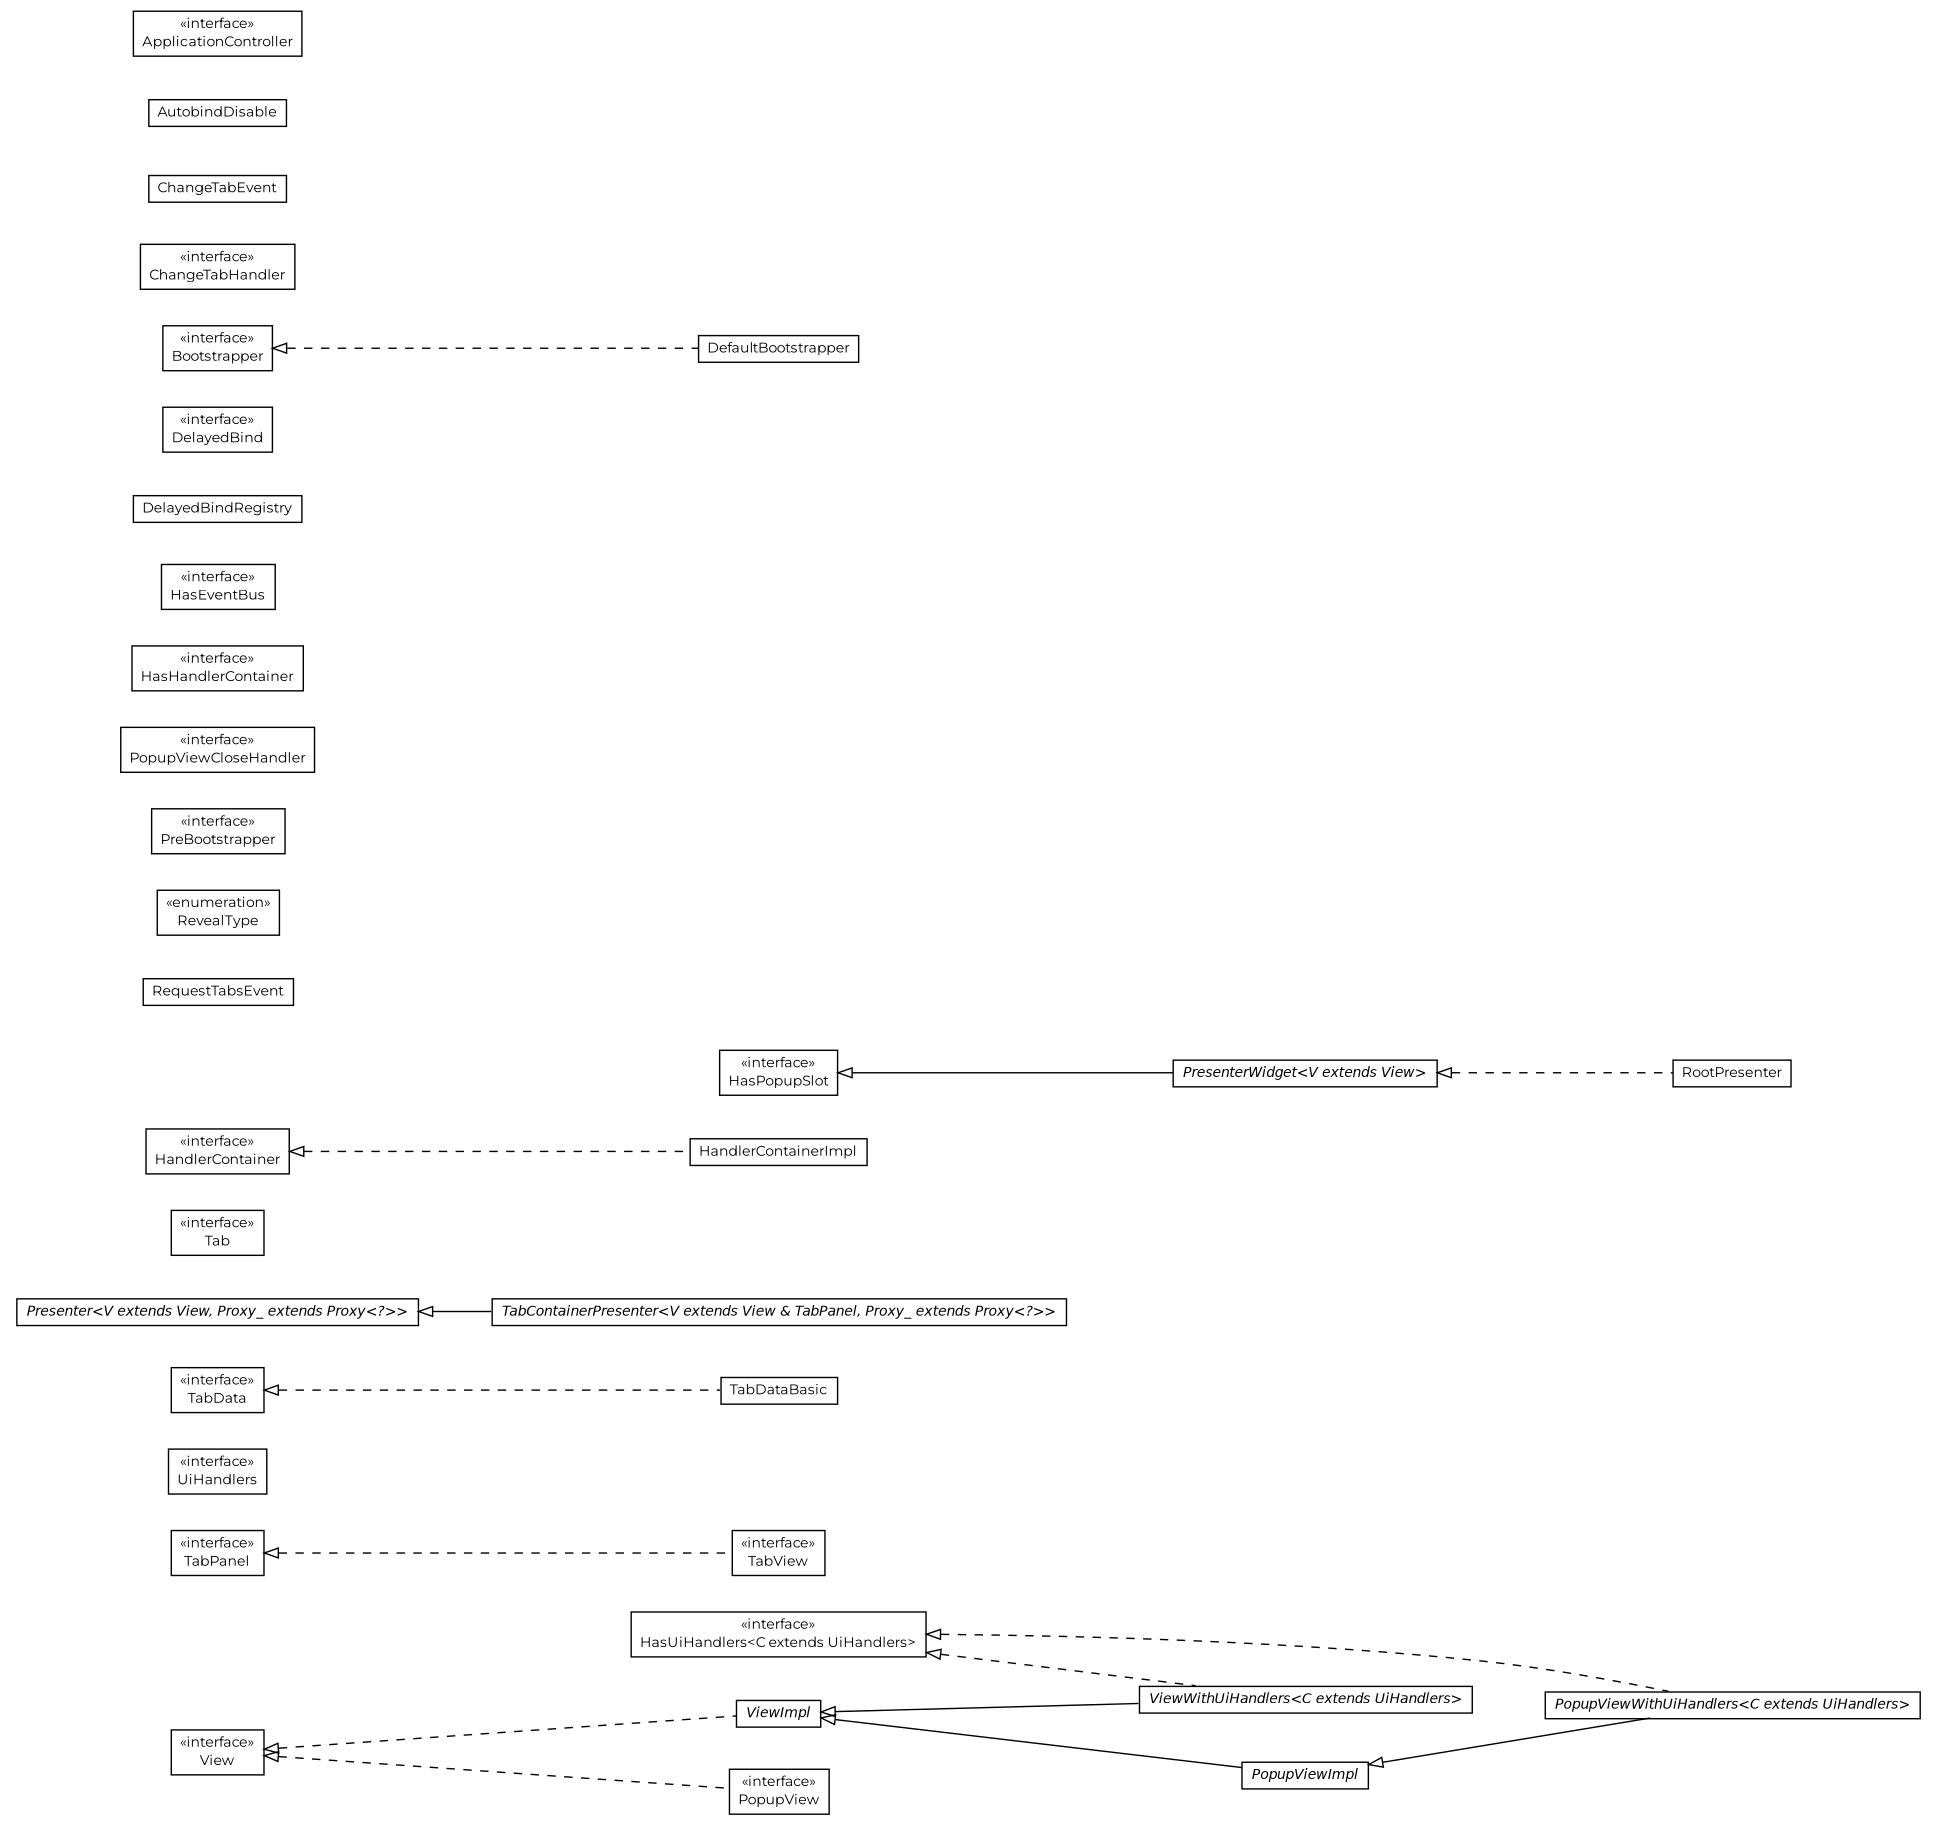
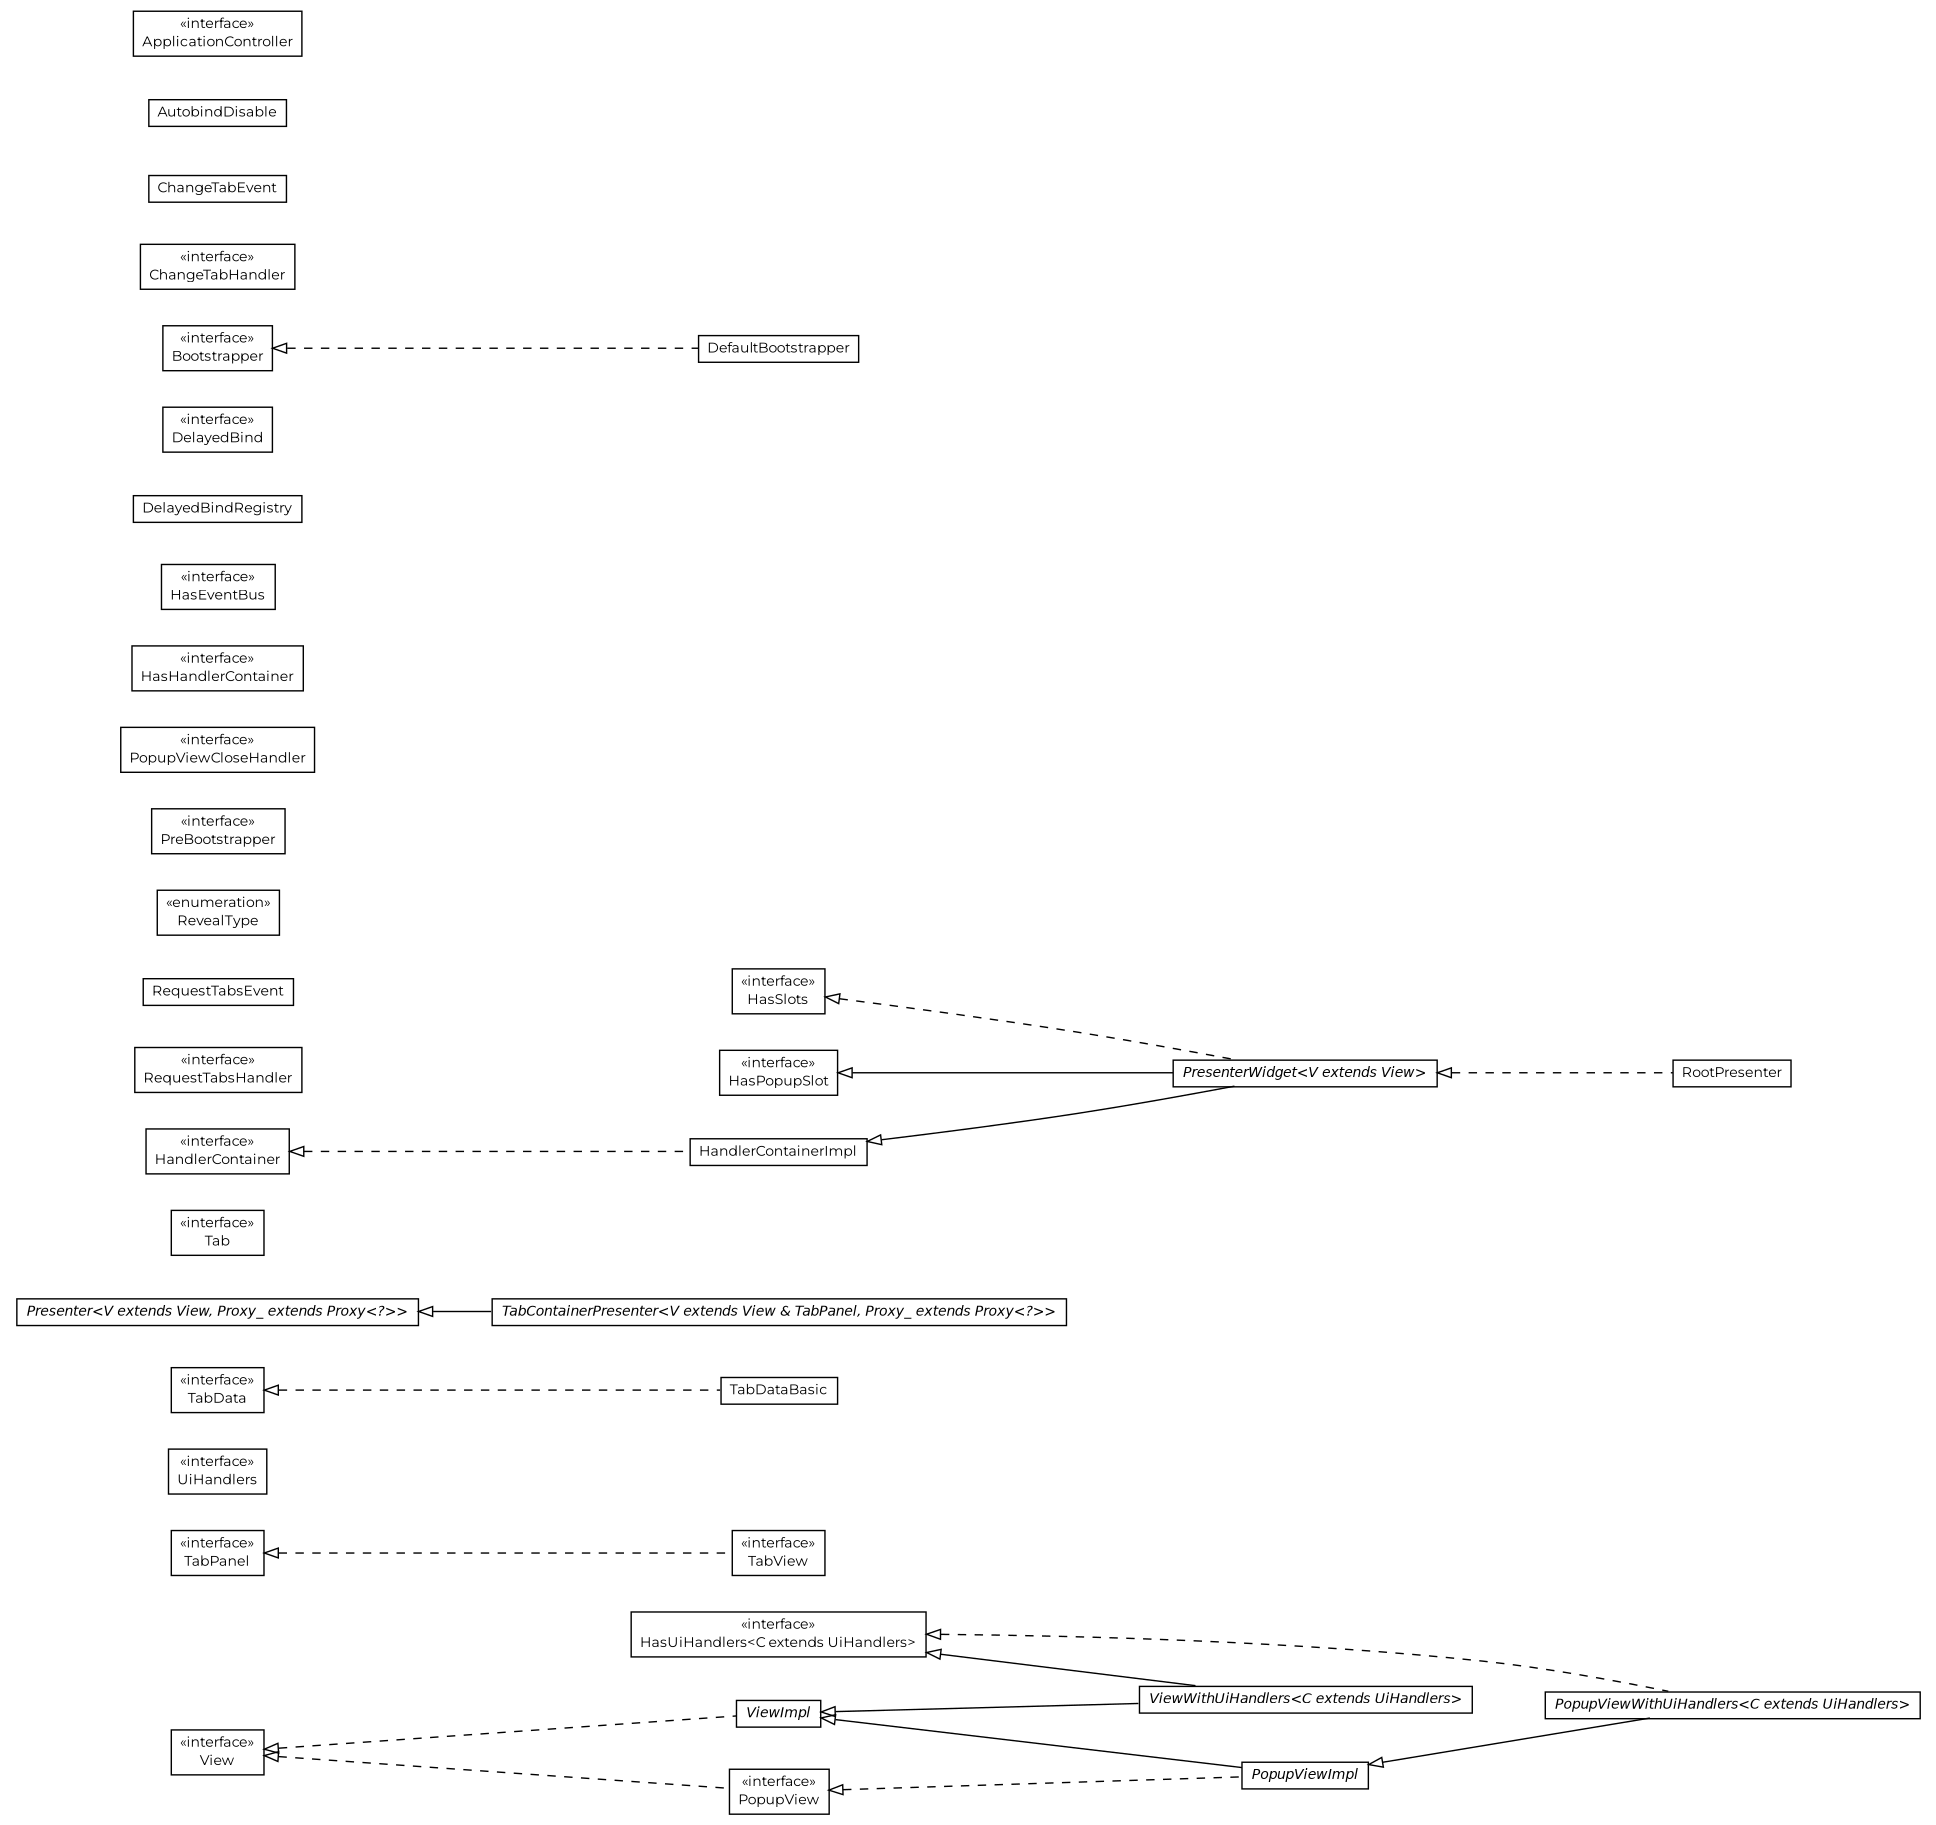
none -> (779, 991)
none -> (218, 1070)
none -> (1058, 1116)
(1068, 1670) -> (1068, 1670)
none -> (1042, 1783)
